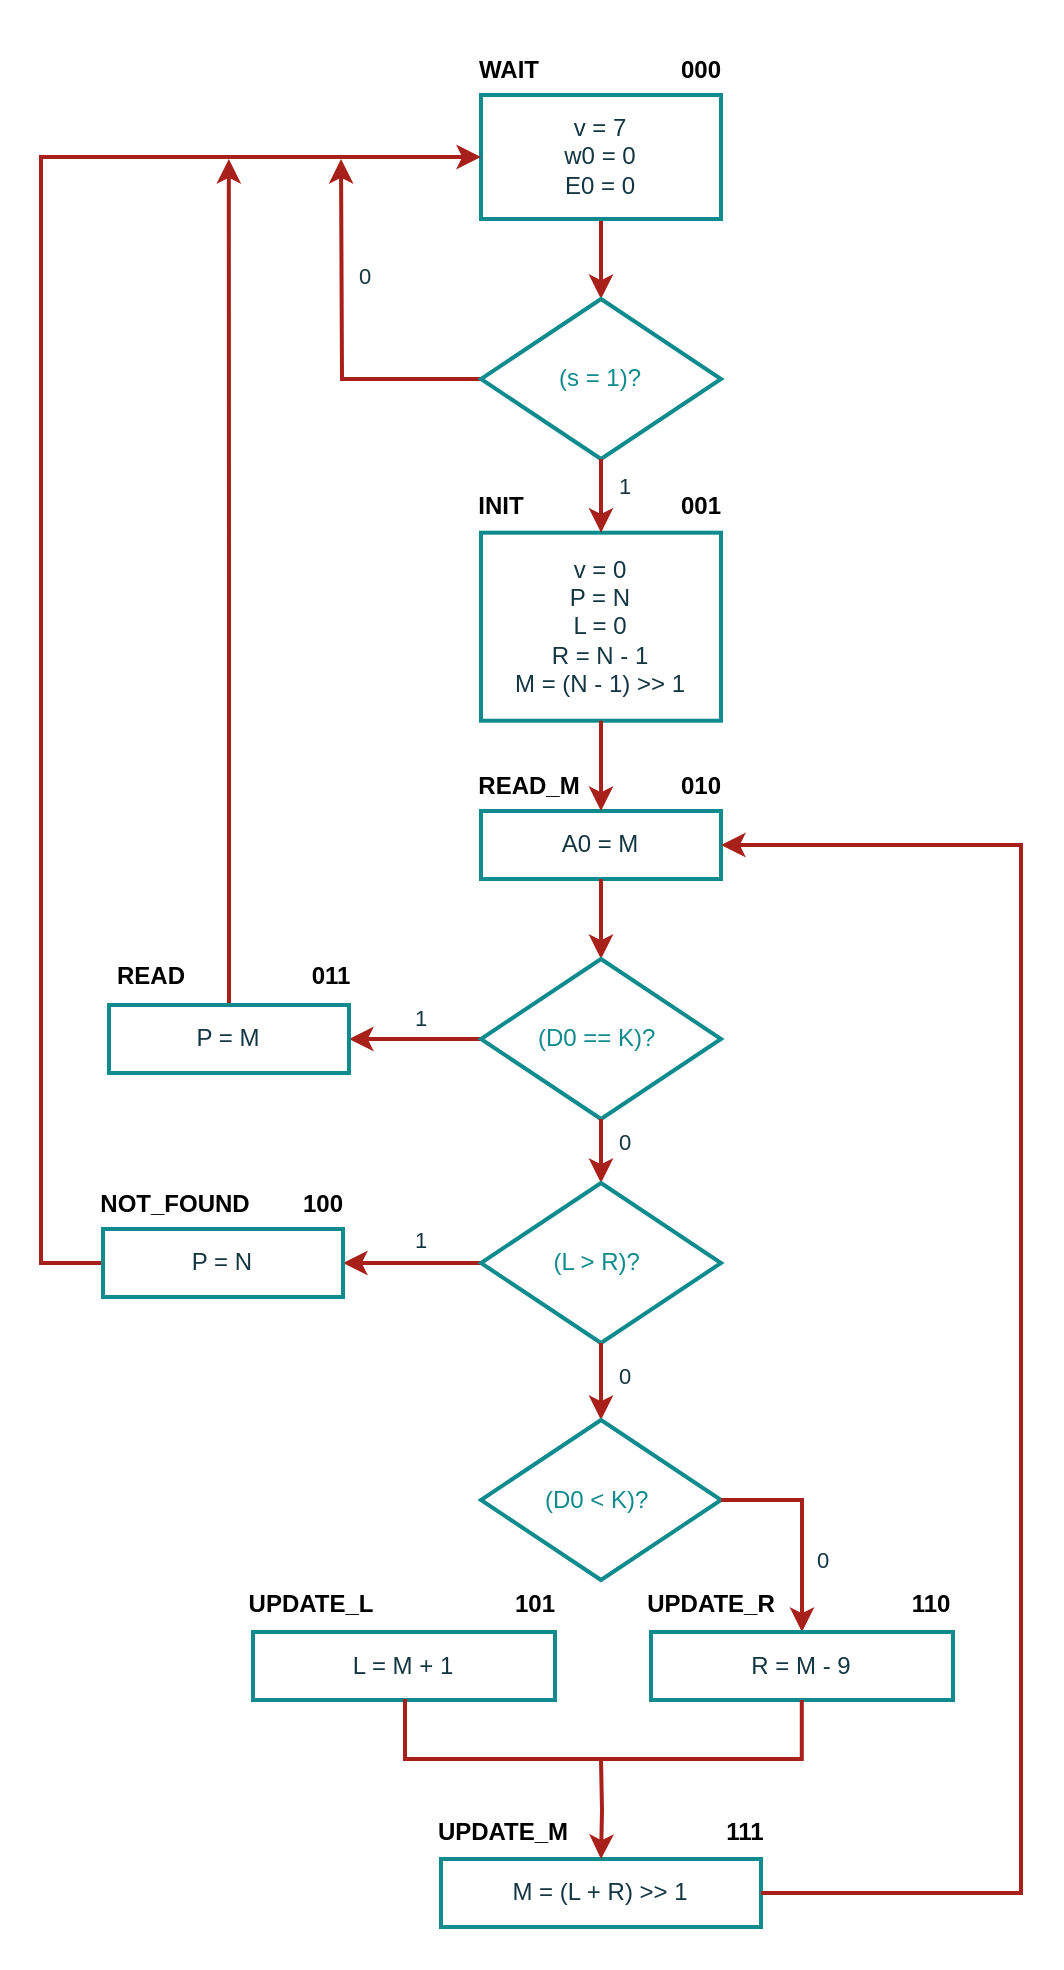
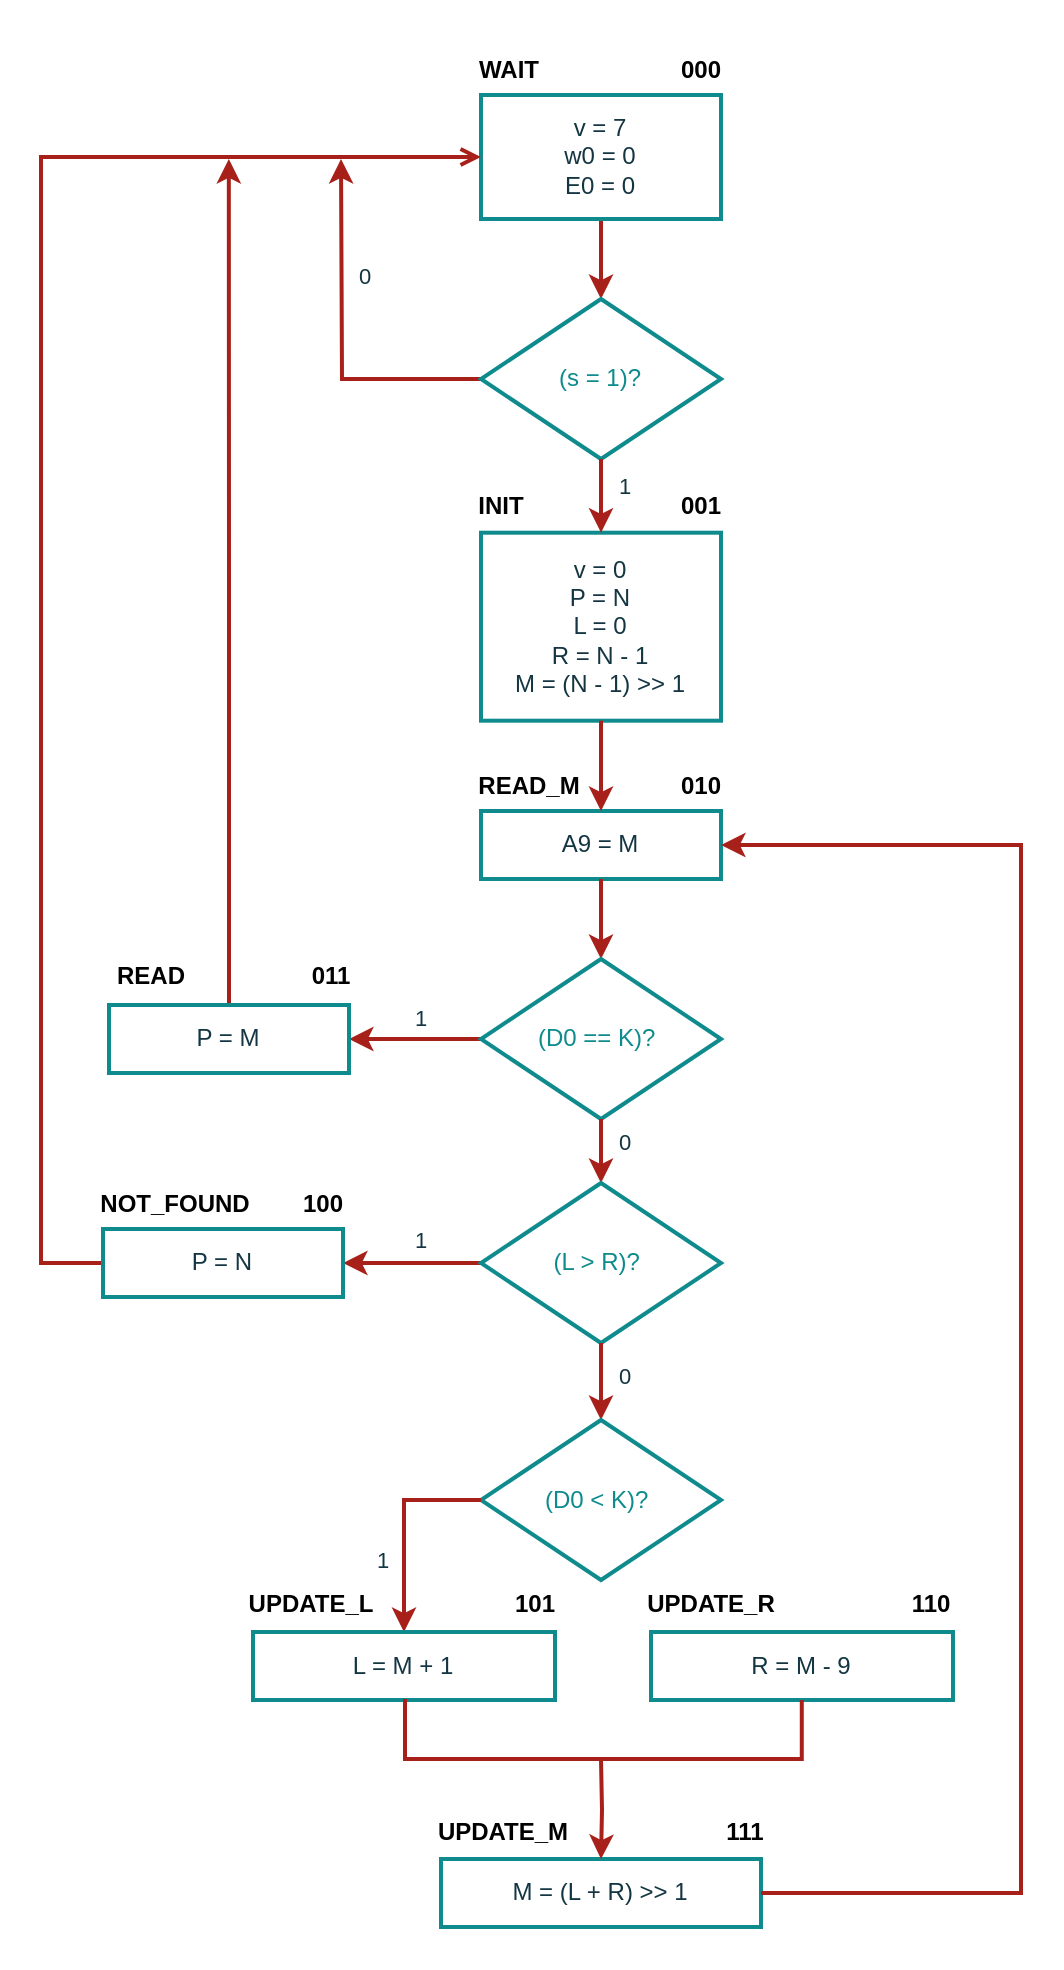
(462, 157) -> (463, 157)
(601, 845) -> (601, 845)
(802, 1517) -> none
none -> (404, 1519)
